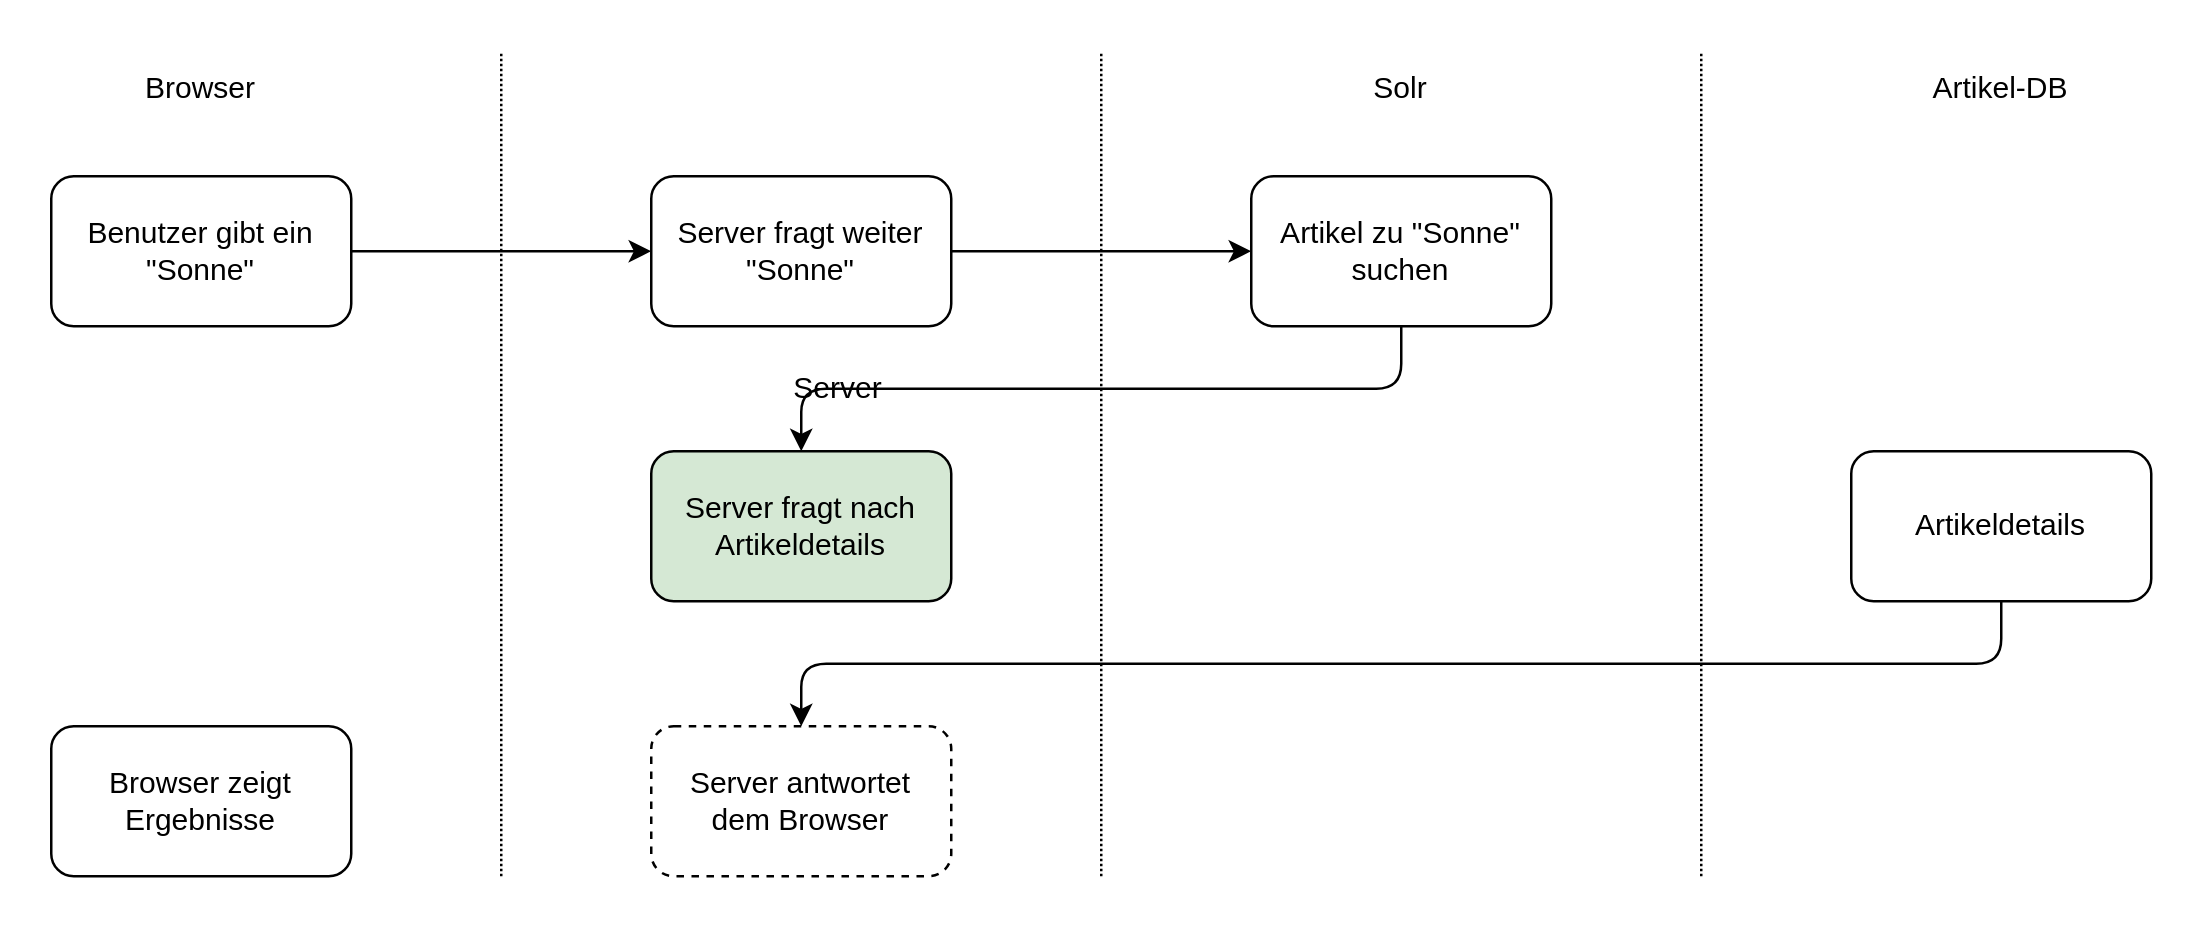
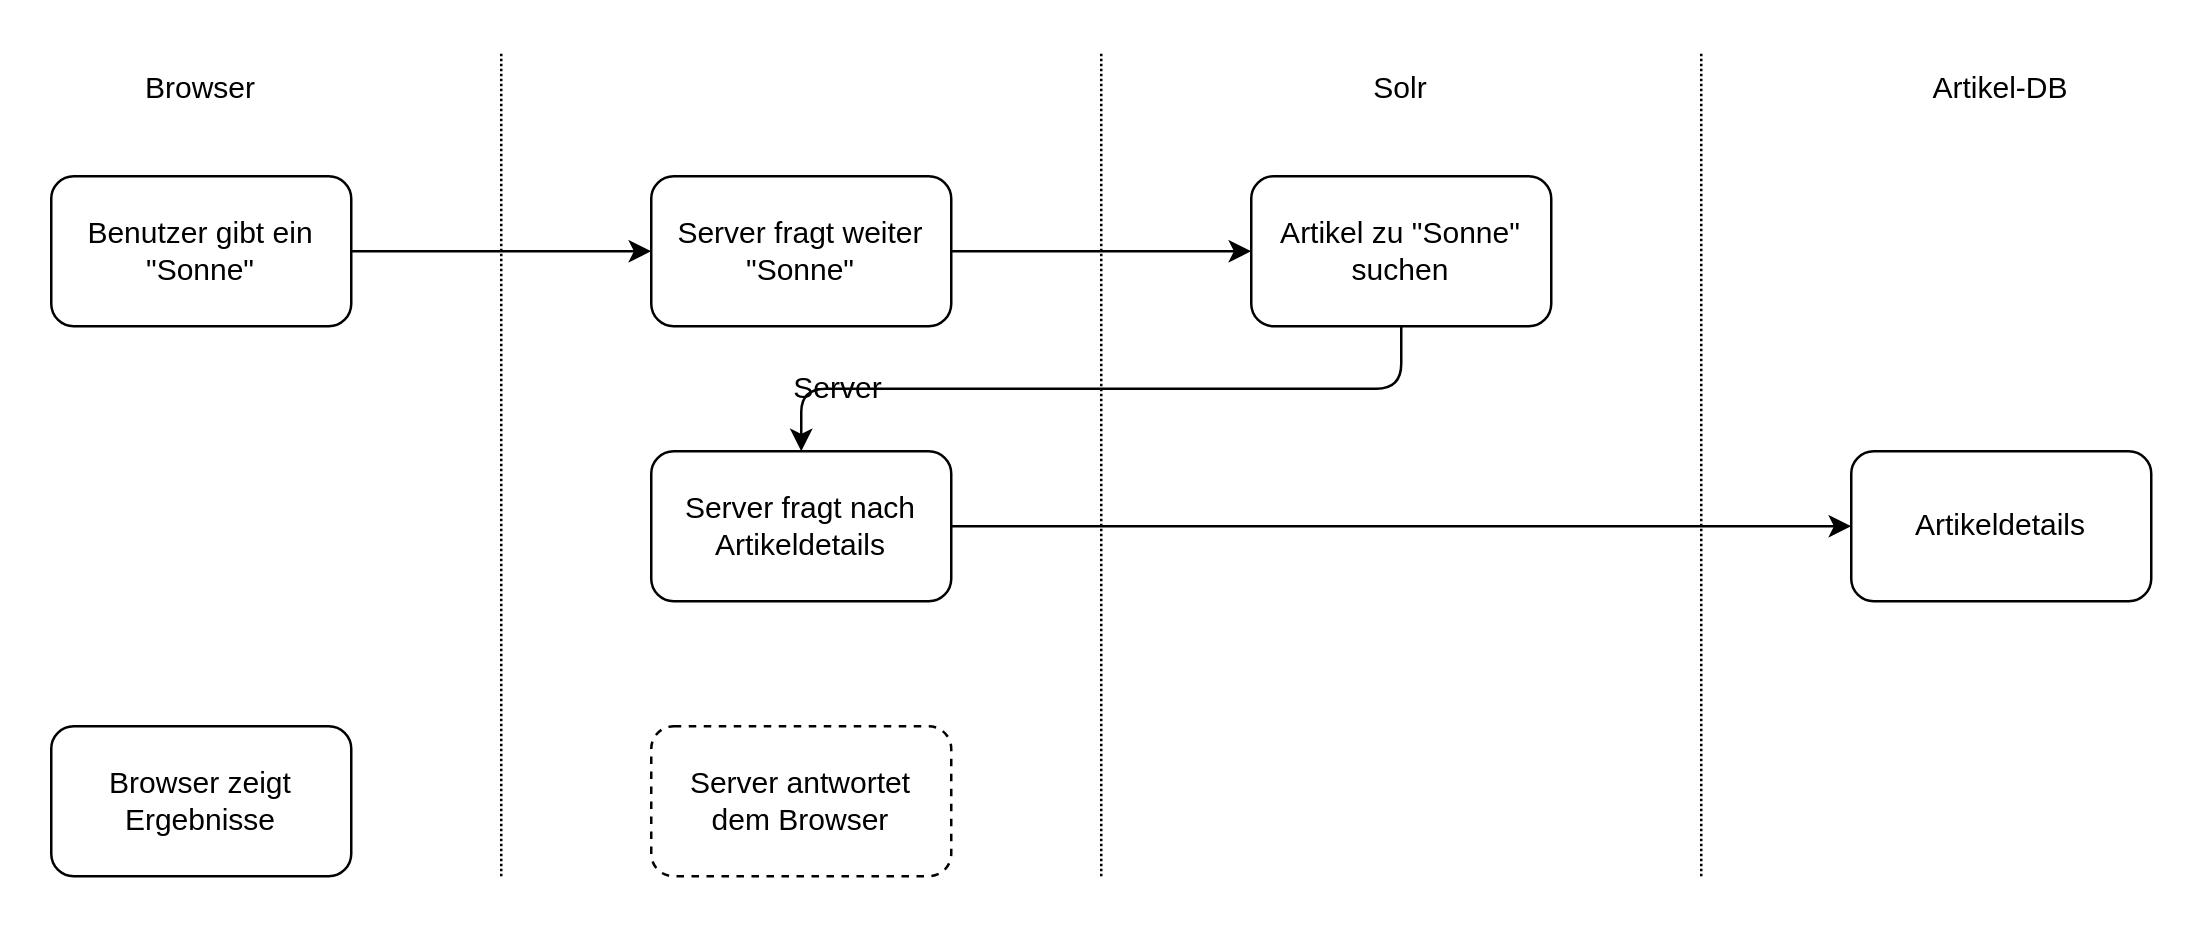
(801, 526) -> (801, 526)
none -> (1400, 526)
(1401, 664) -> none
